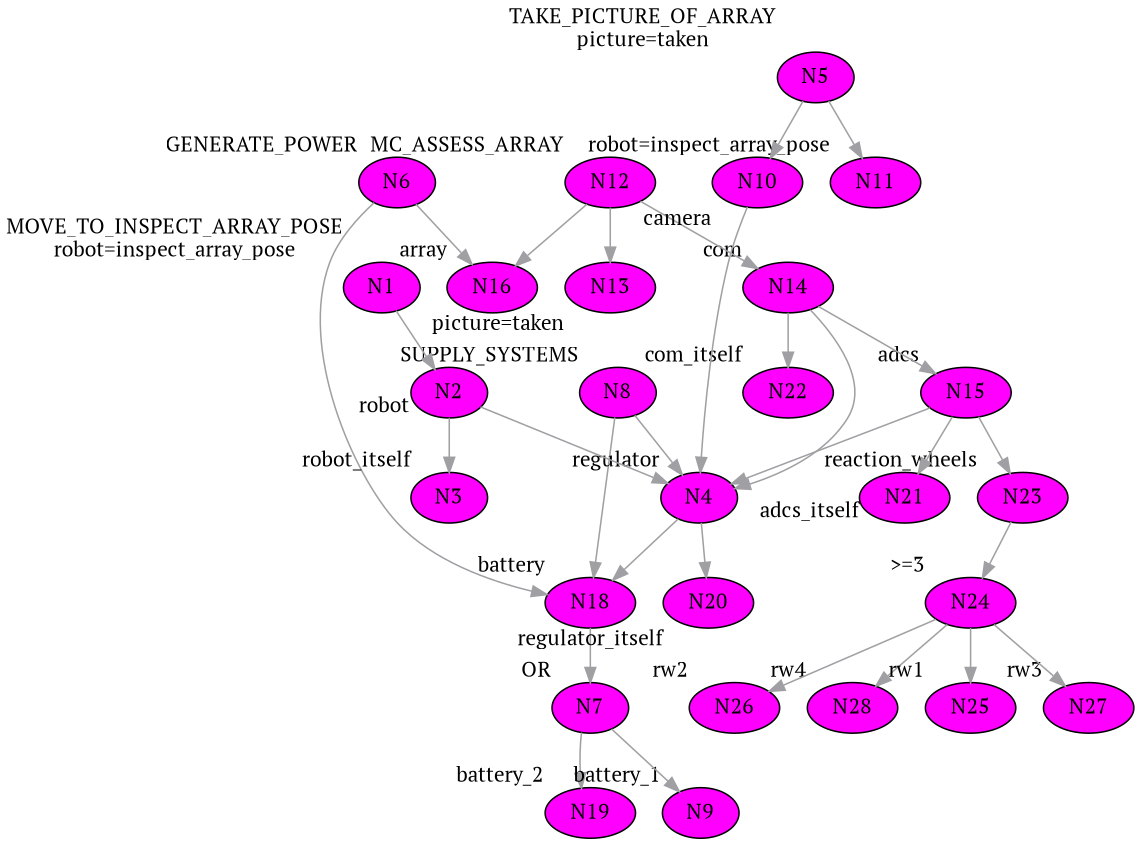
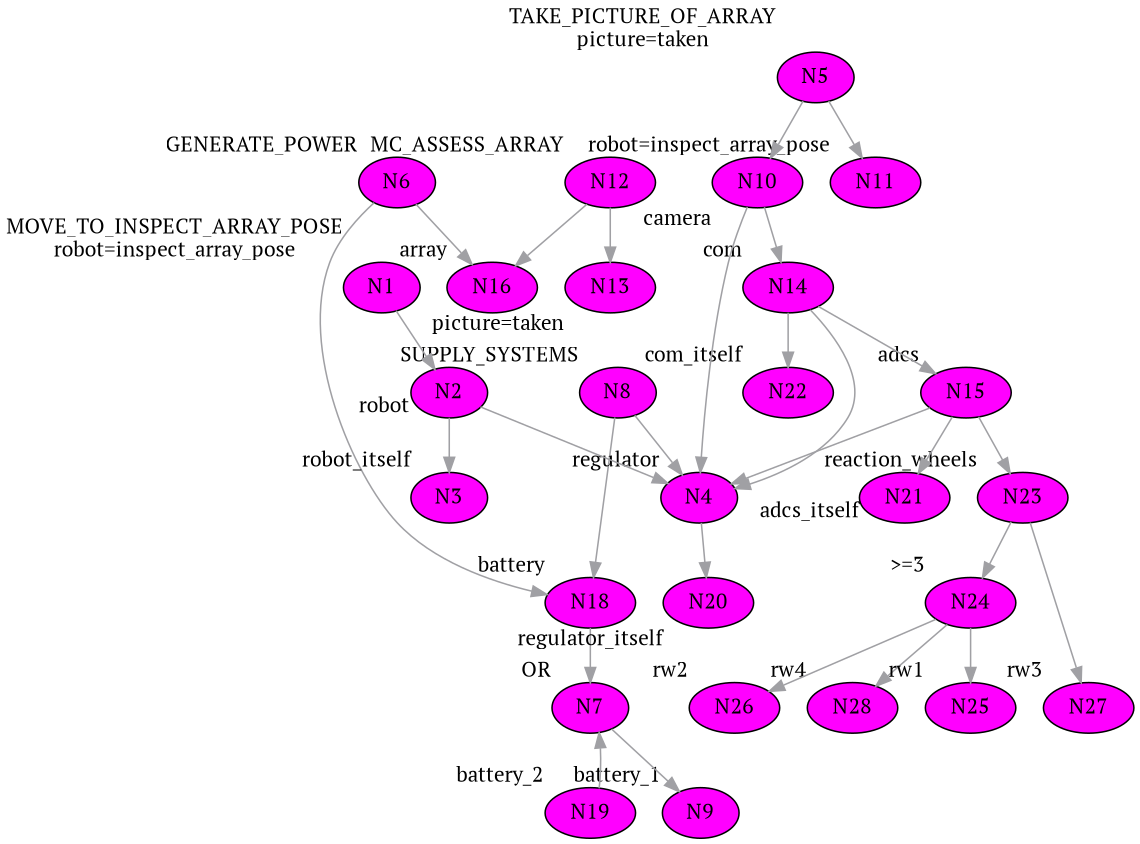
(692, 231) -> (770, 227)
(651, 544) -> none
(1024, 650) -> (1053, 595)
(580, 753) -> (601, 768)
